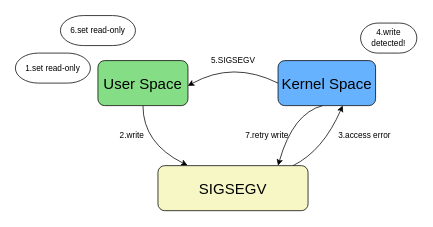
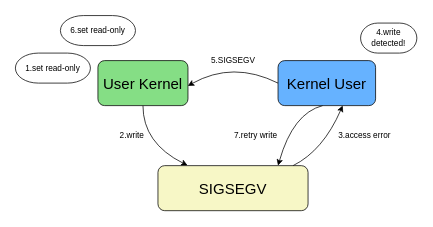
(143, 83) -> (143, 83)
(327, 83) -> (327, 83)
(267, 135) -> (255, 135)
